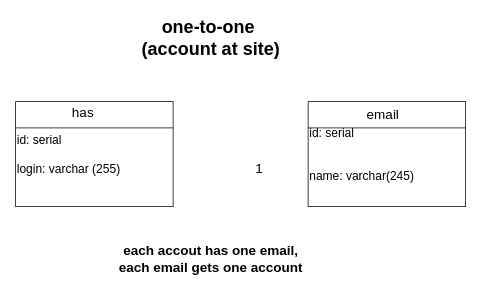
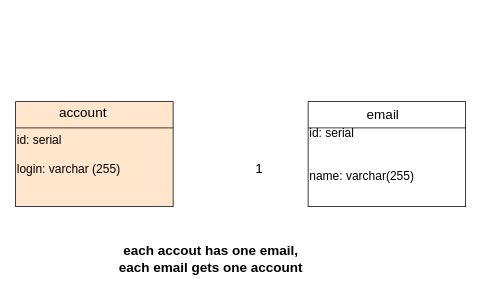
(210, 38) -> none
(83, 113) -> (83, 113)
(94, 154) -> (94, 154)
(352, 154) -> (352, 154)
